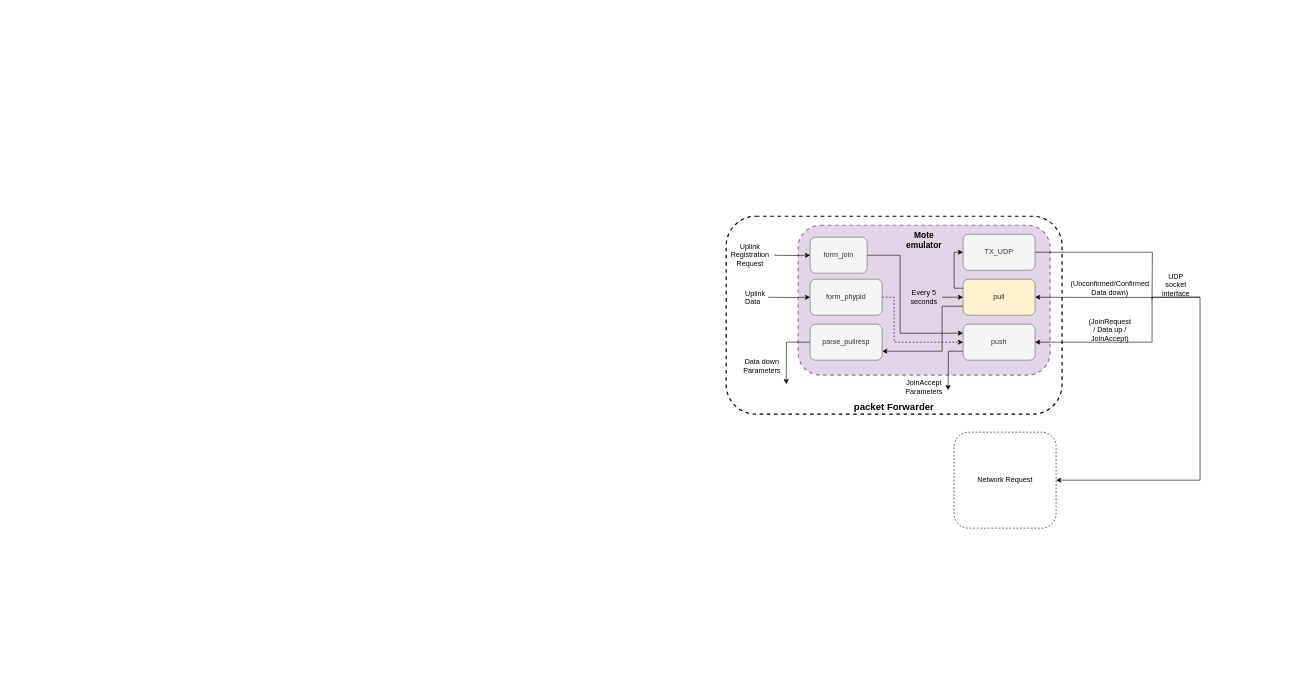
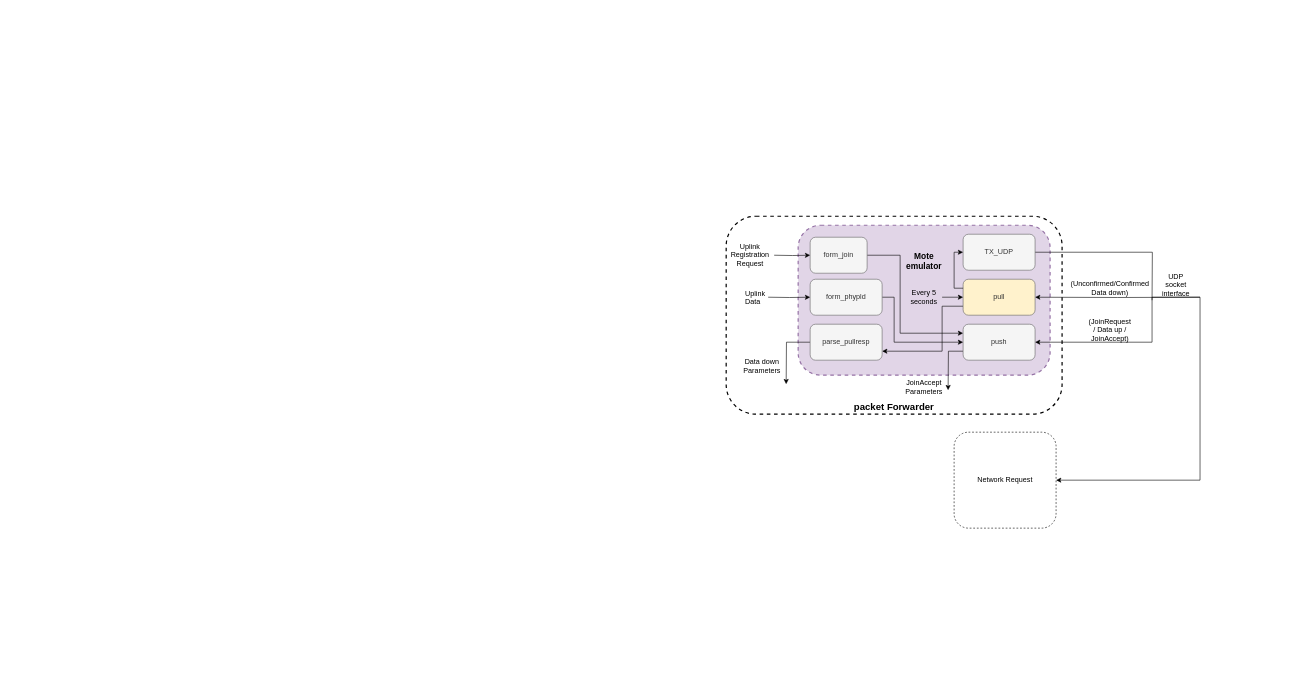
(924, 240) -> (924, 261)
(898, 342) -> (898, 342)
